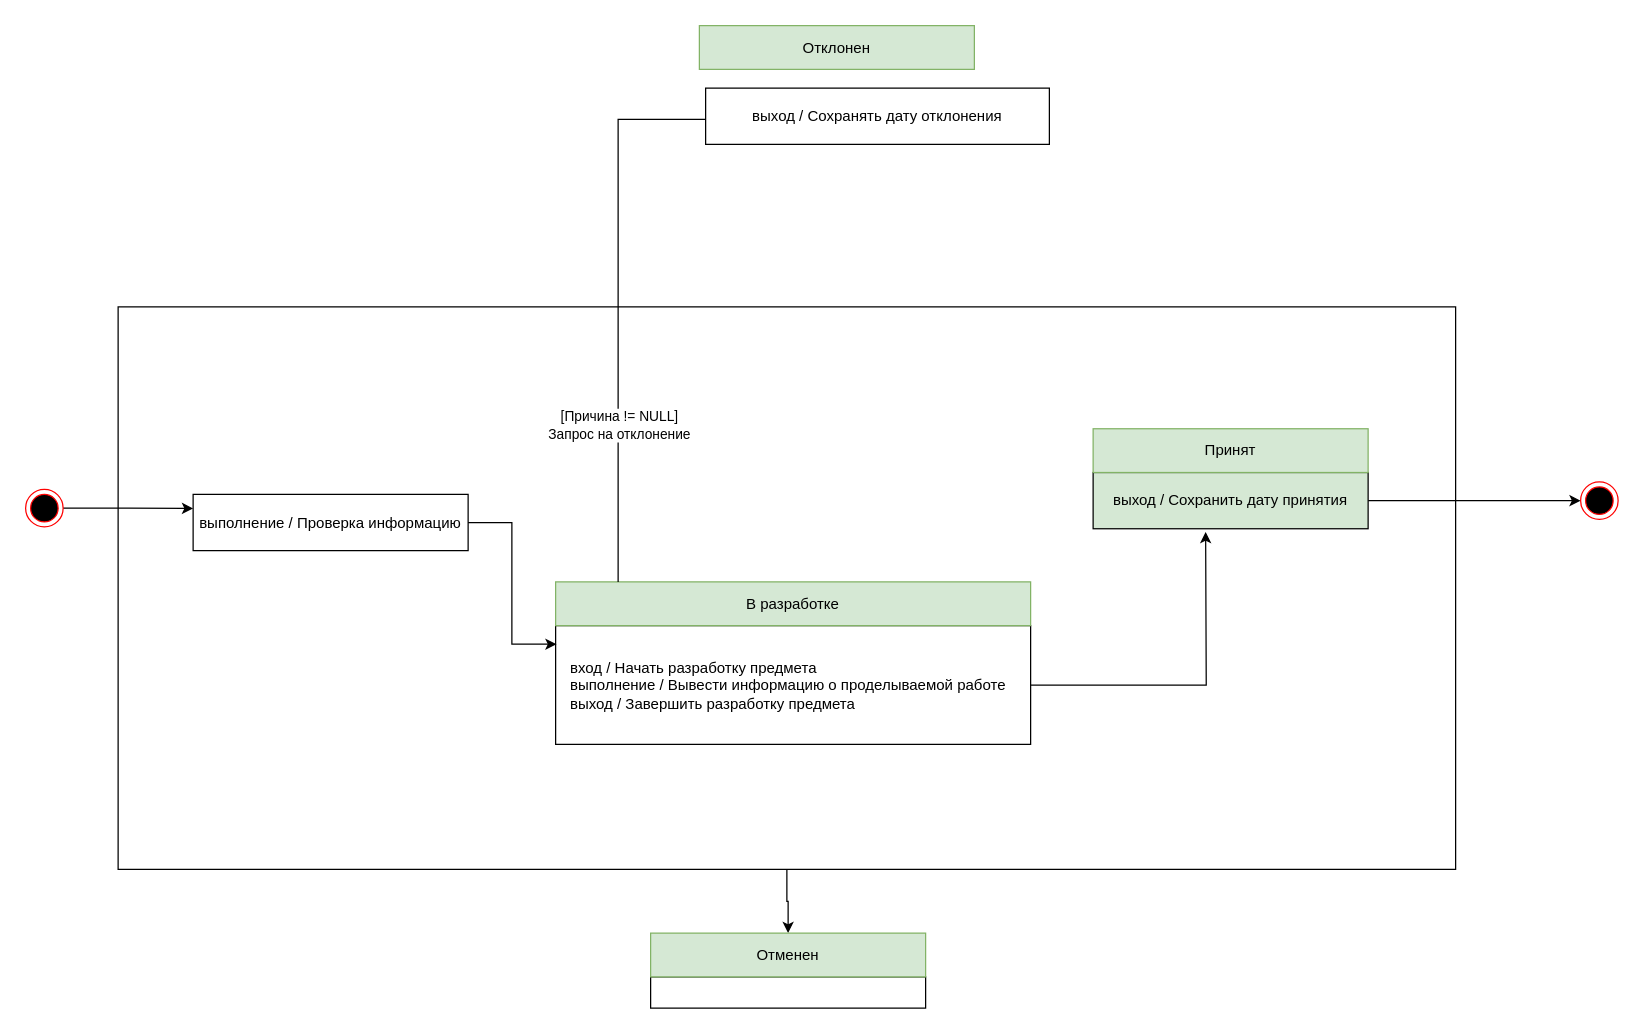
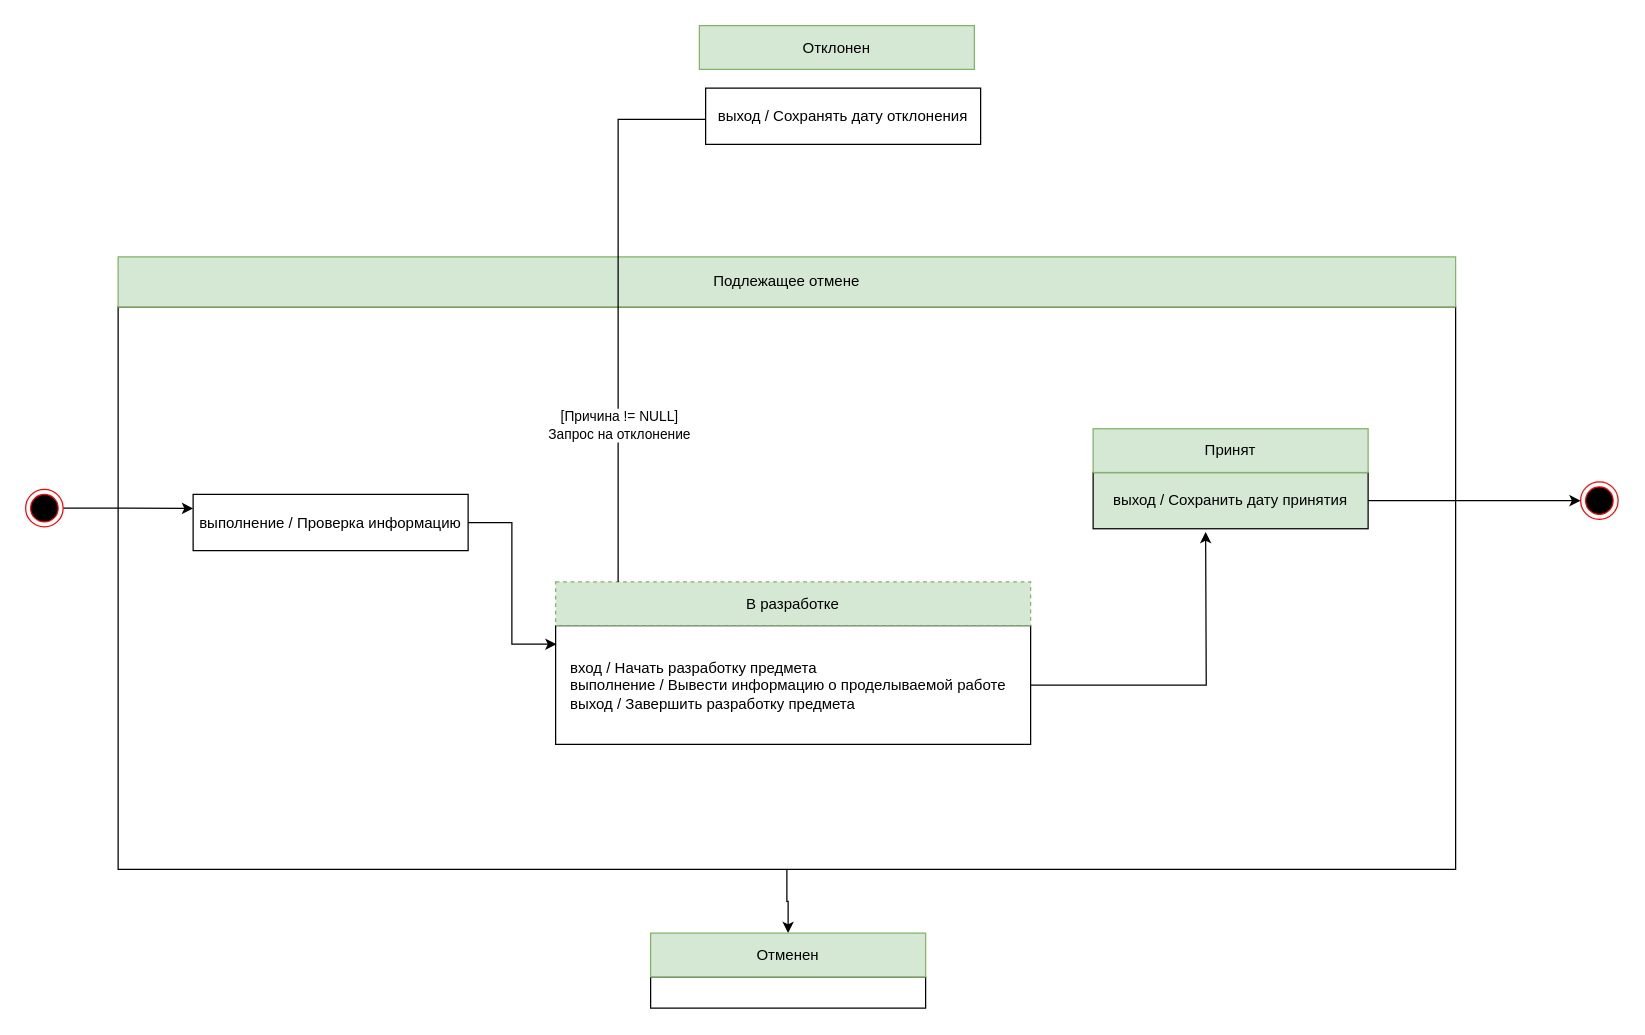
(878, 116) -> (843, 116)
none -> (787, 282)
(793, 604) -> (793, 604)
